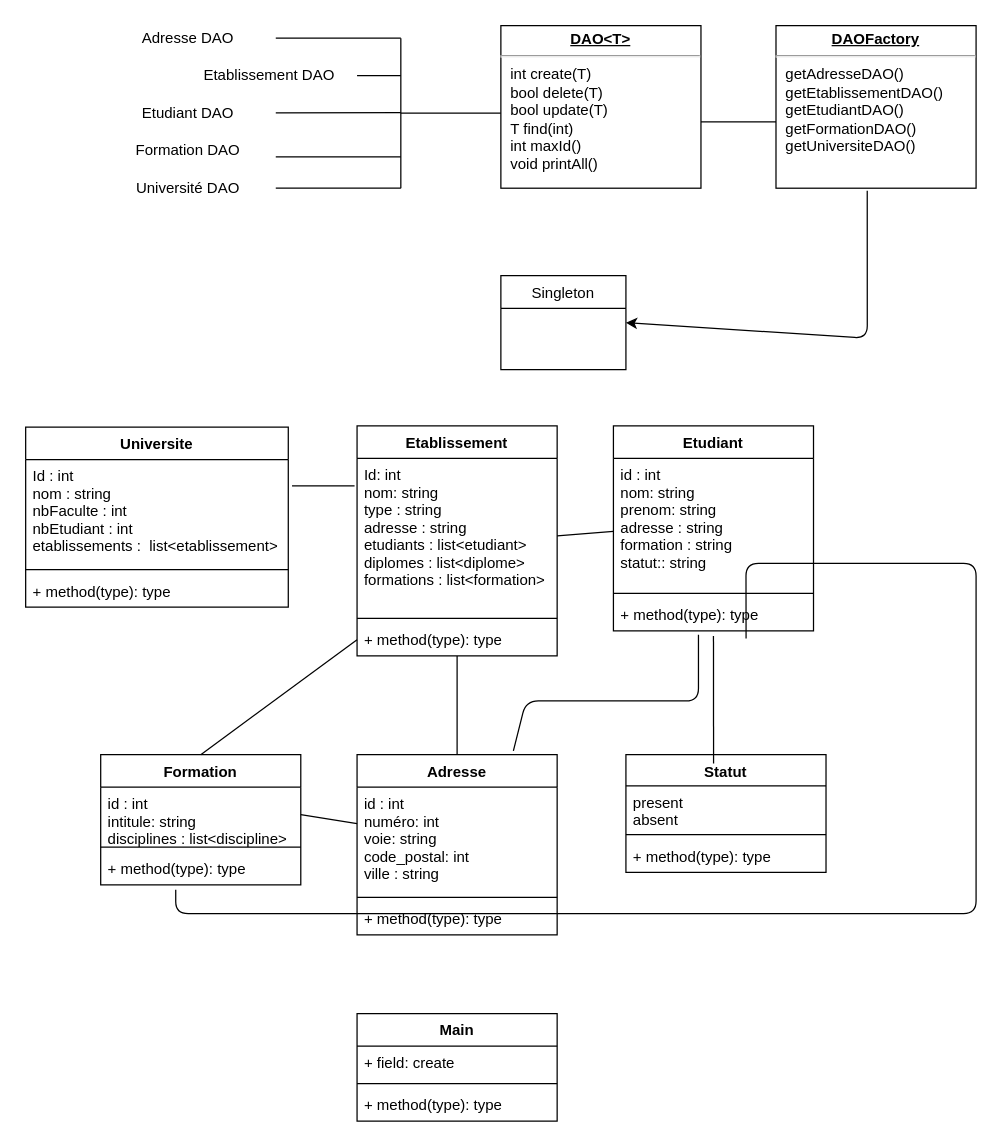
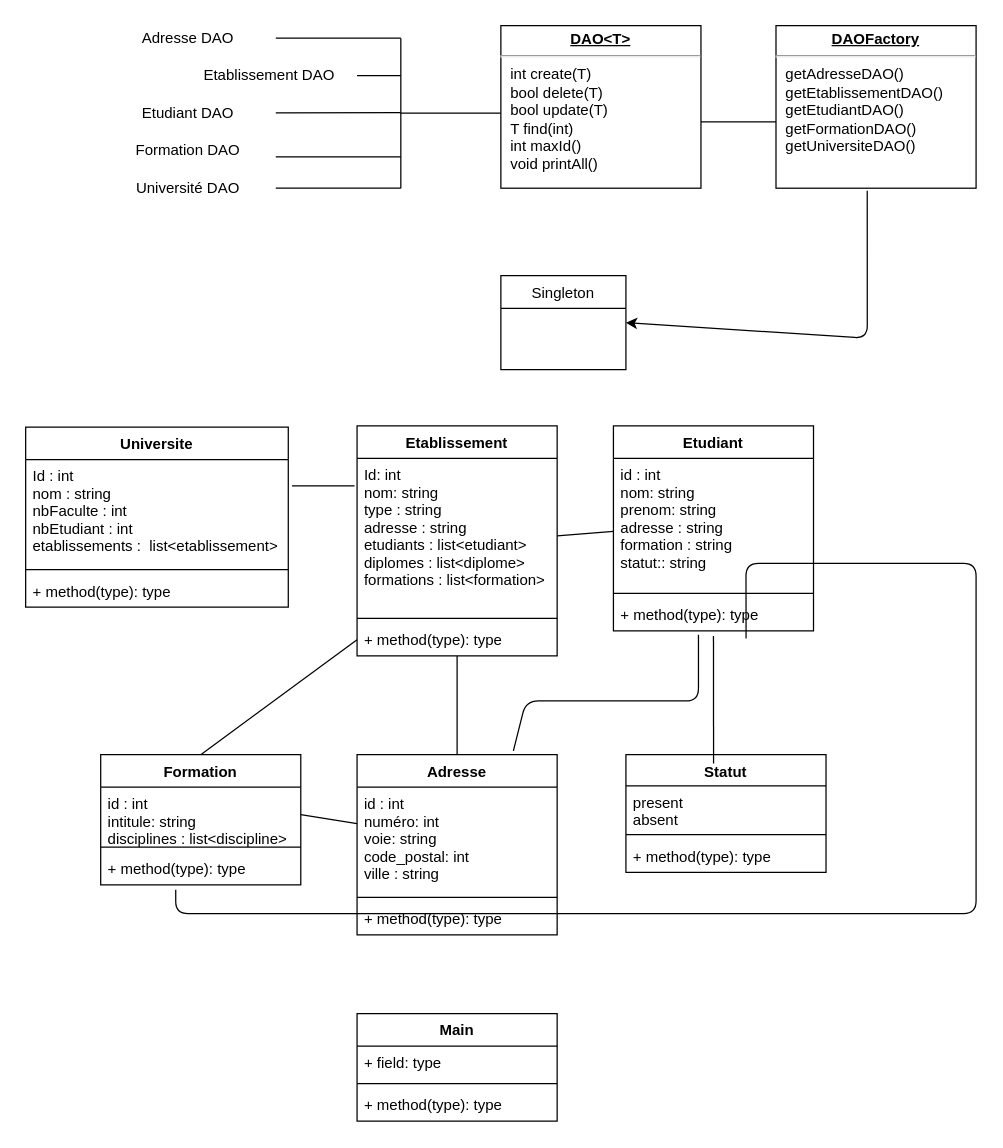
(417, 1063) -> (409, 1063)
